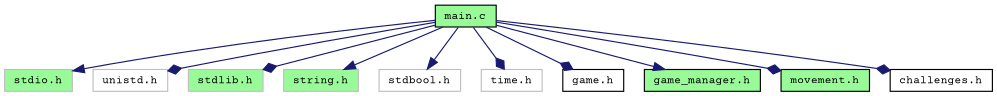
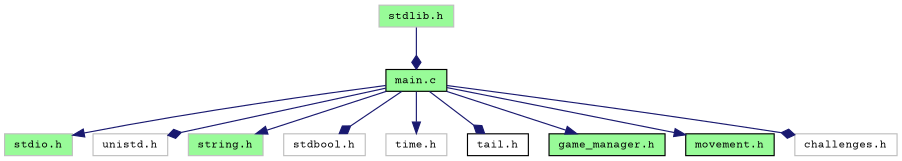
(485, 43) -> (416, 107)
(446, 44) -> (376, 109)
(632, 45) -> (561, 110)
(356, 46) -> (416, 41)
(593, 80) -> (498, 145)
(941, 80) -> (846, 145)
